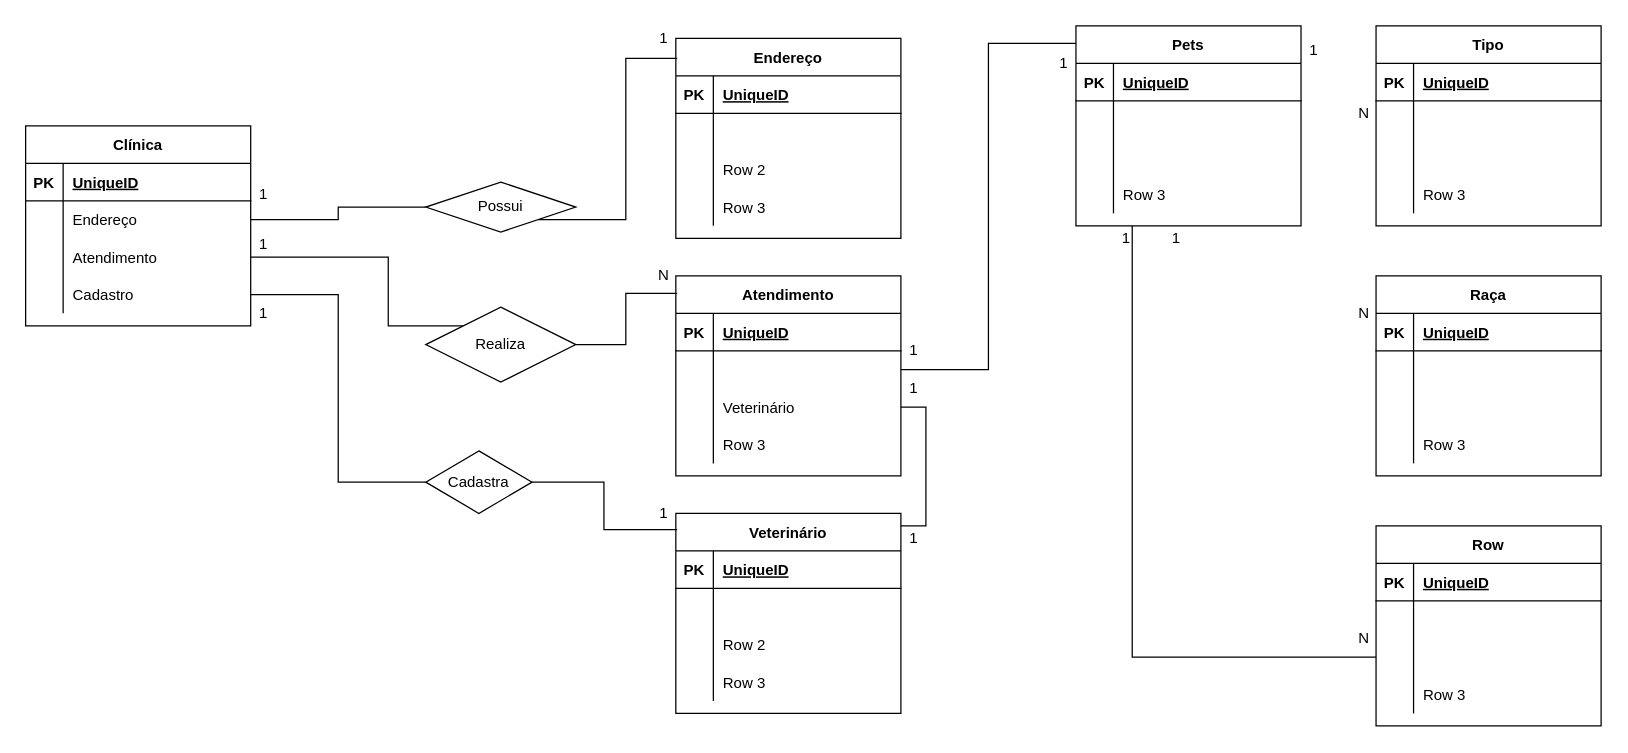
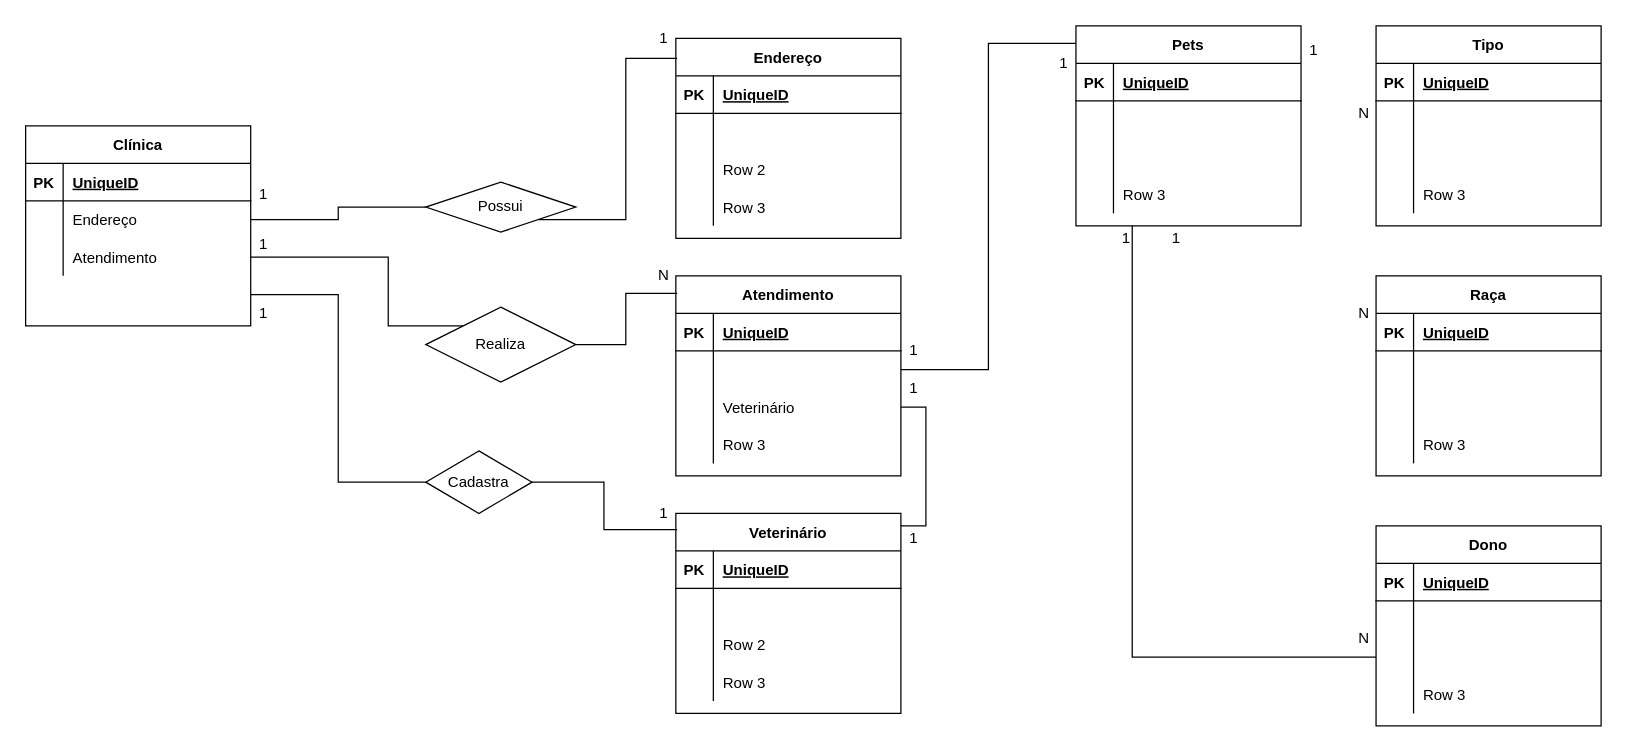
(157, 294) -> none
(1488, 545) -> (1488, 545)
